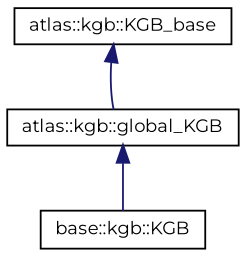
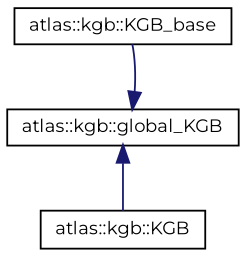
(111, 86) -> (135, 68)
(123, 230) -> (123, 230)
